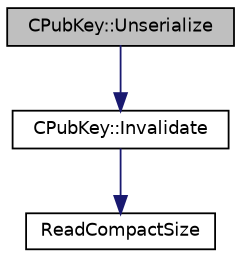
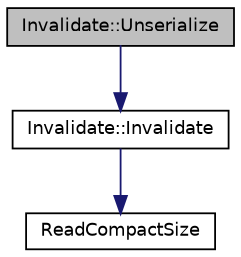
(121, 27) -> (121, 27)
(121, 130) -> (121, 130)
